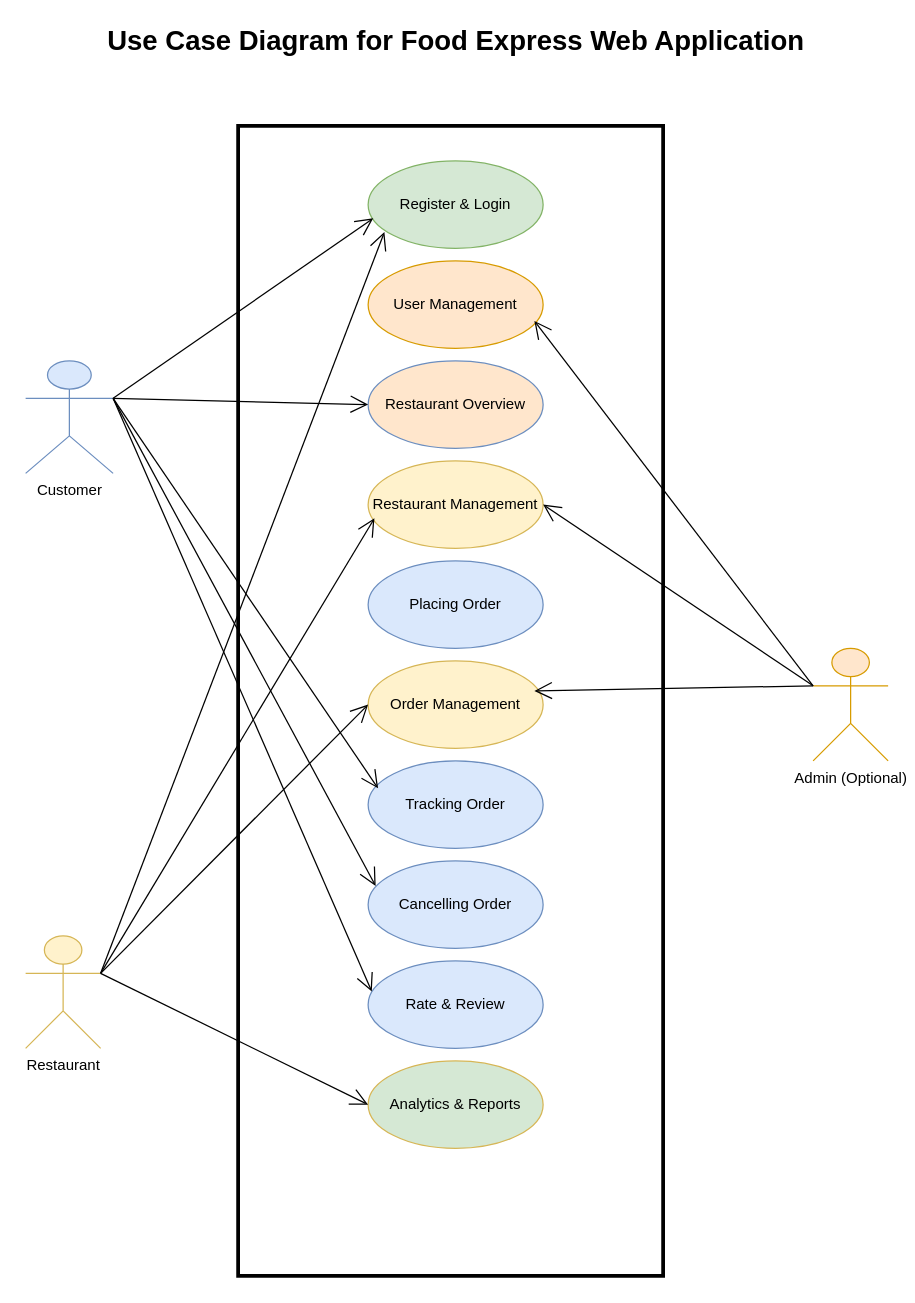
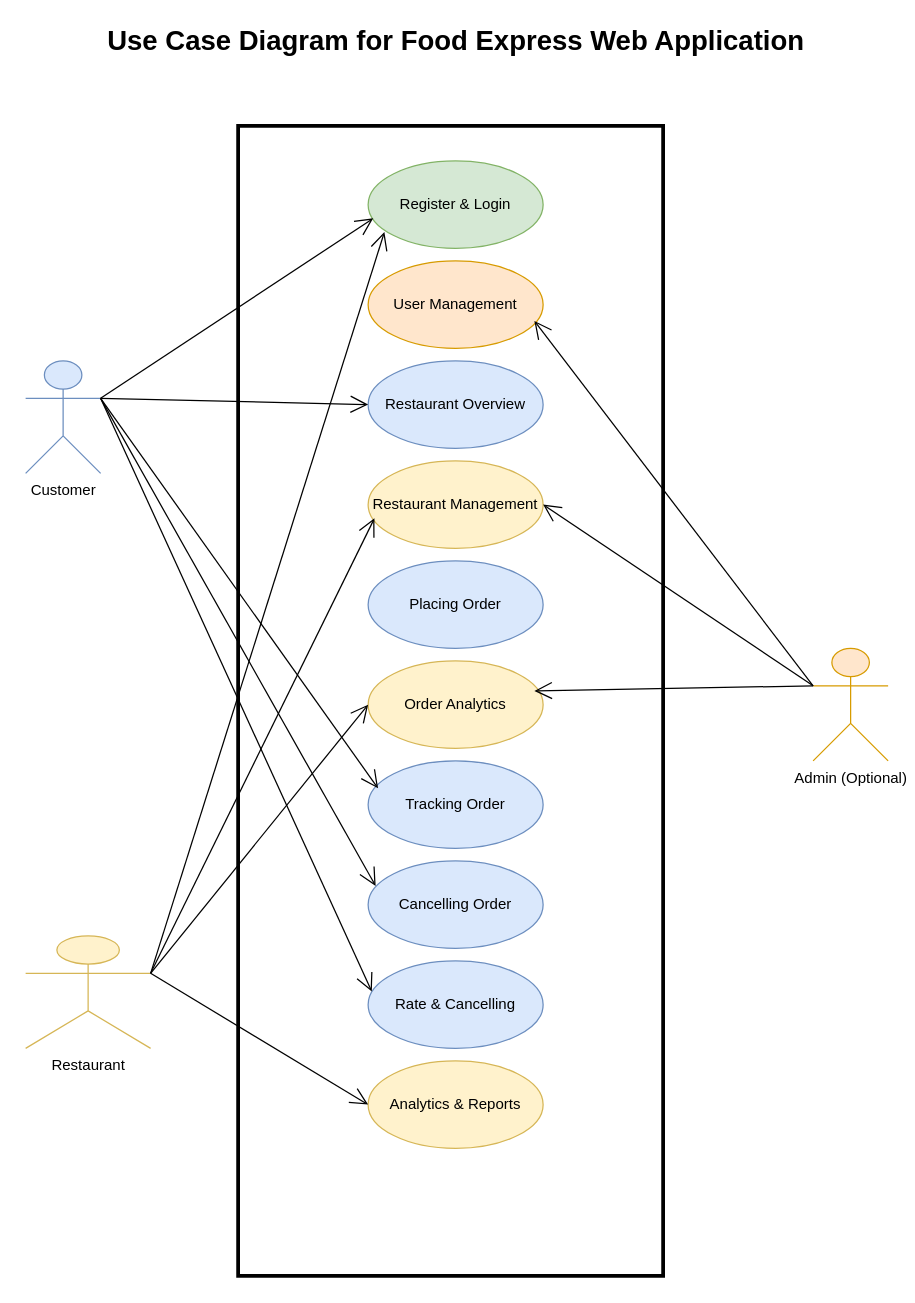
(456, 404) -> (456, 404)
(69, 417) -> (63, 417)
(456, 704) -> (456, 704)
(63, 992) -> (88, 992)
(456, 1004) -> (456, 1004)
(456, 1104) -> (456, 1104)
